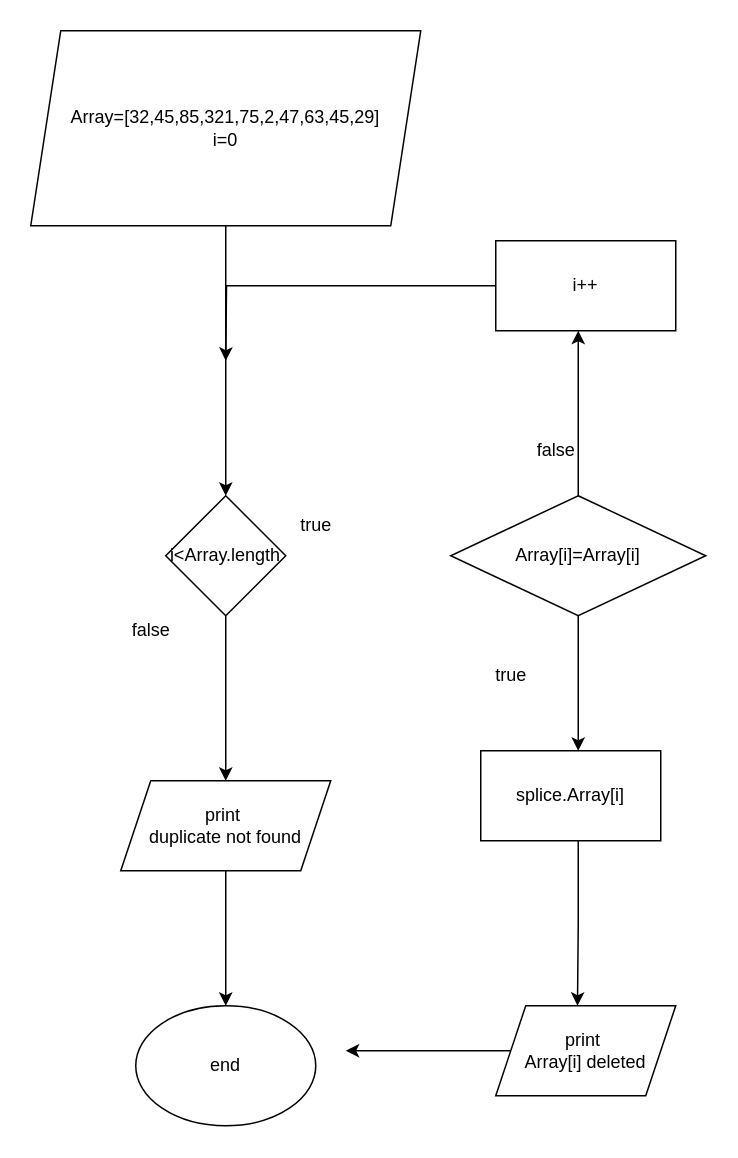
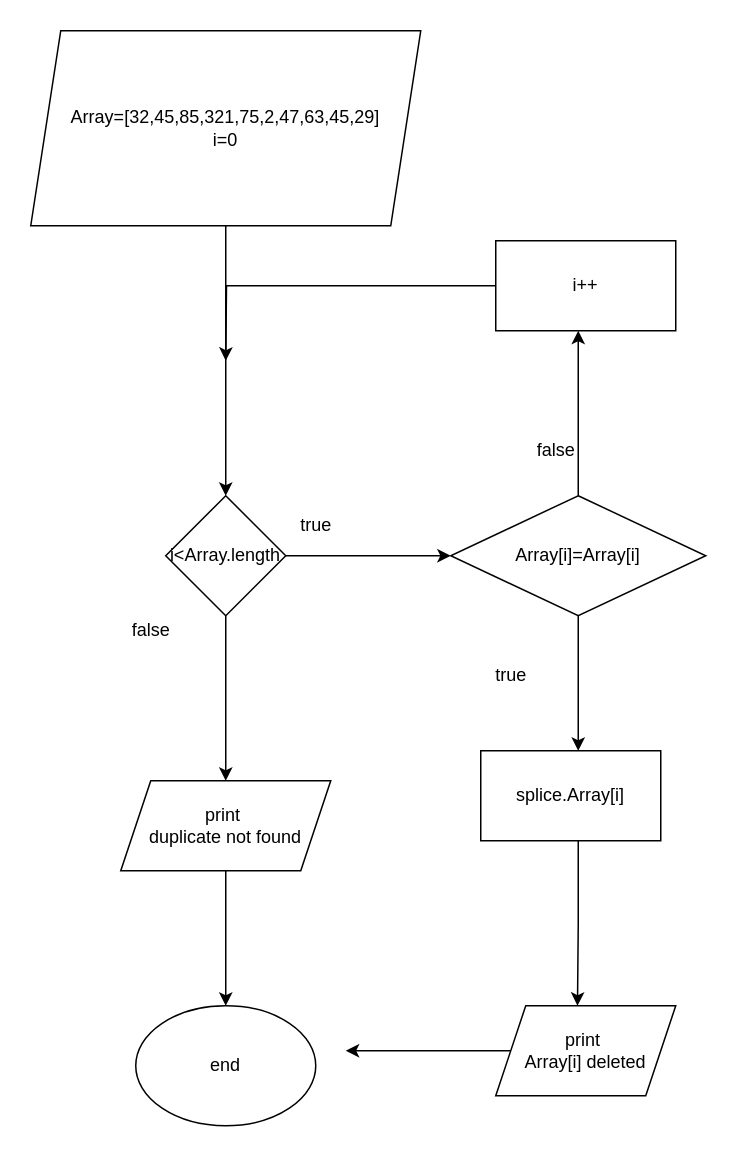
none -> (363, 556)
